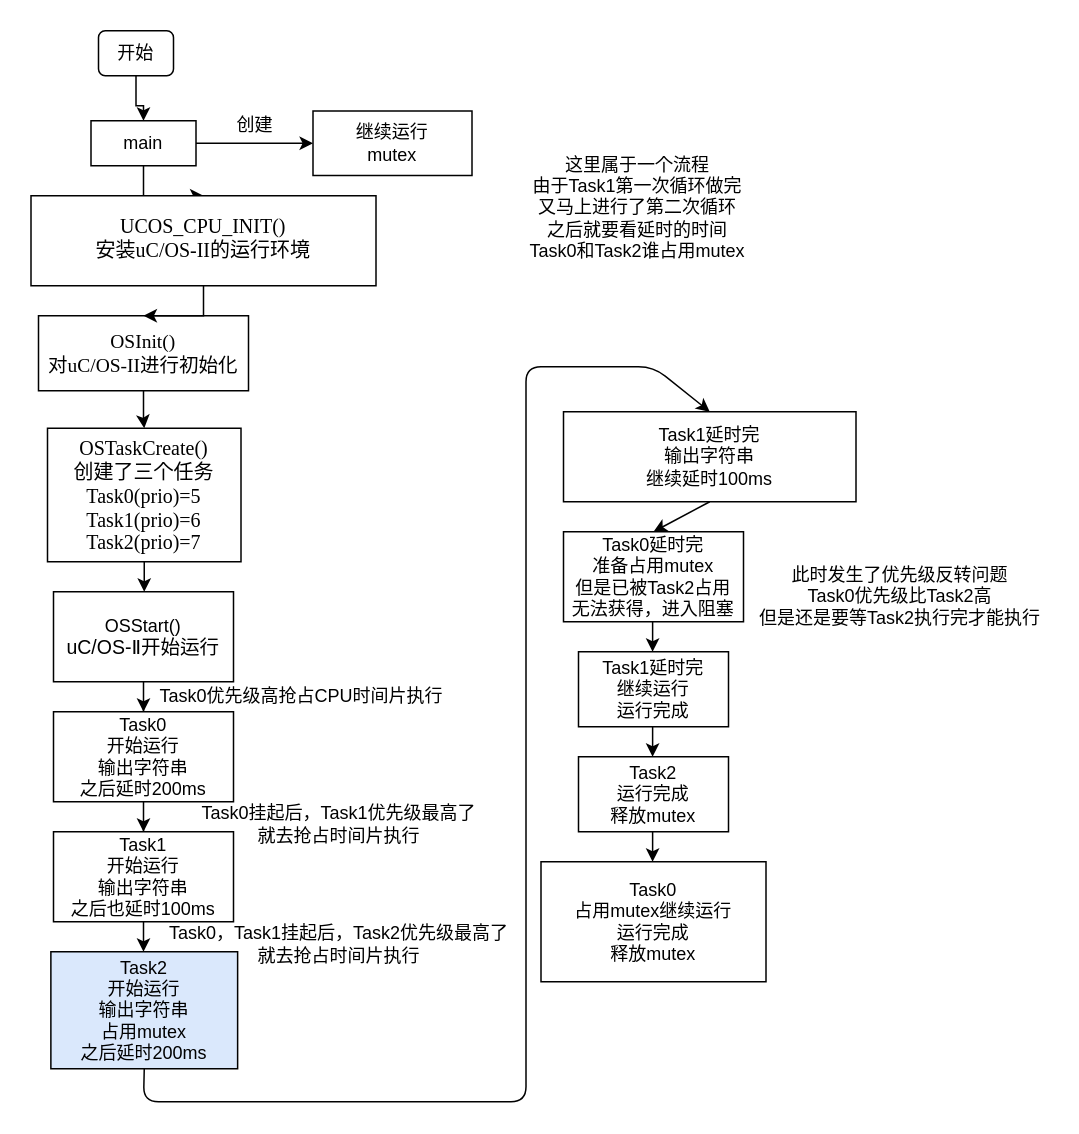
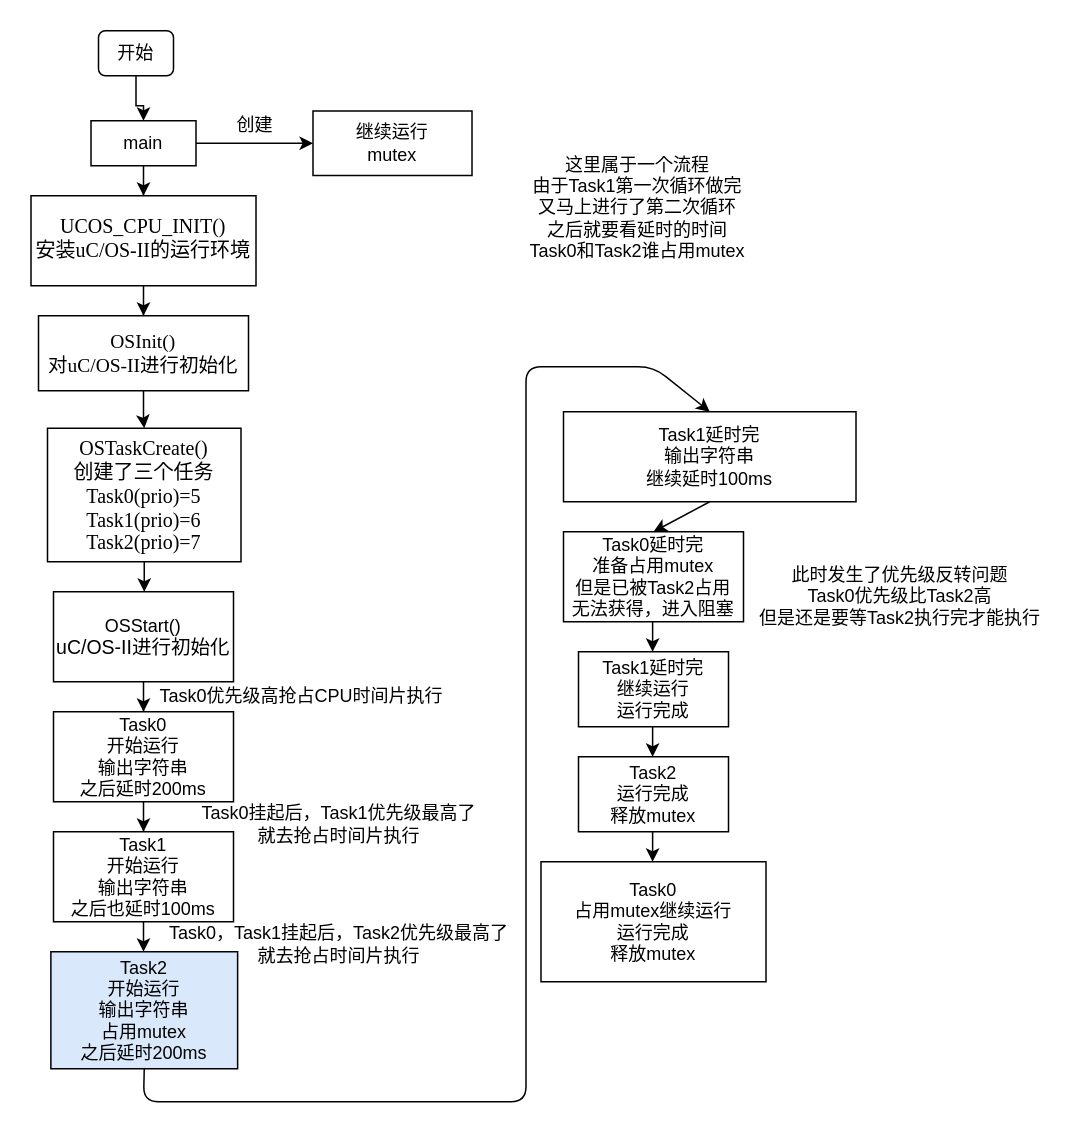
(203, 241) -> (143, 241)
(143, 637) -> (143, 637)
